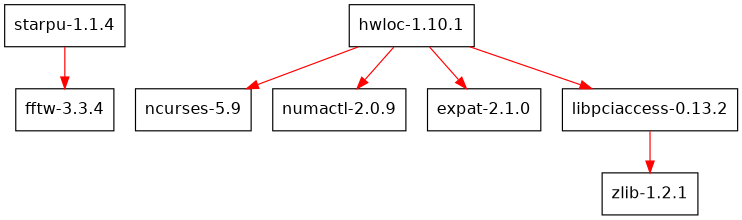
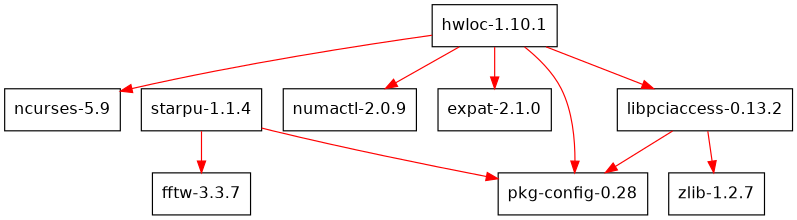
(65, 110) -> (201, 194)
none -> (573, 194)
(650, 194) -> (717, 194)
